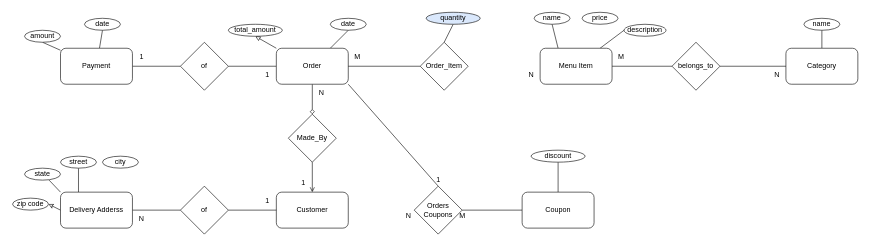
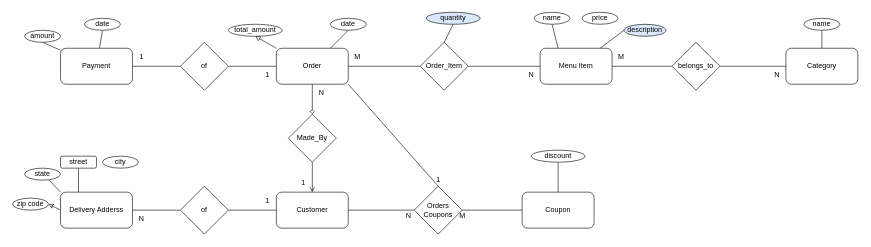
(645, 30) -> (645, 30)
none -> (504, 66)
(78, 162) -> (78, 162)
none -> (381, 210)
